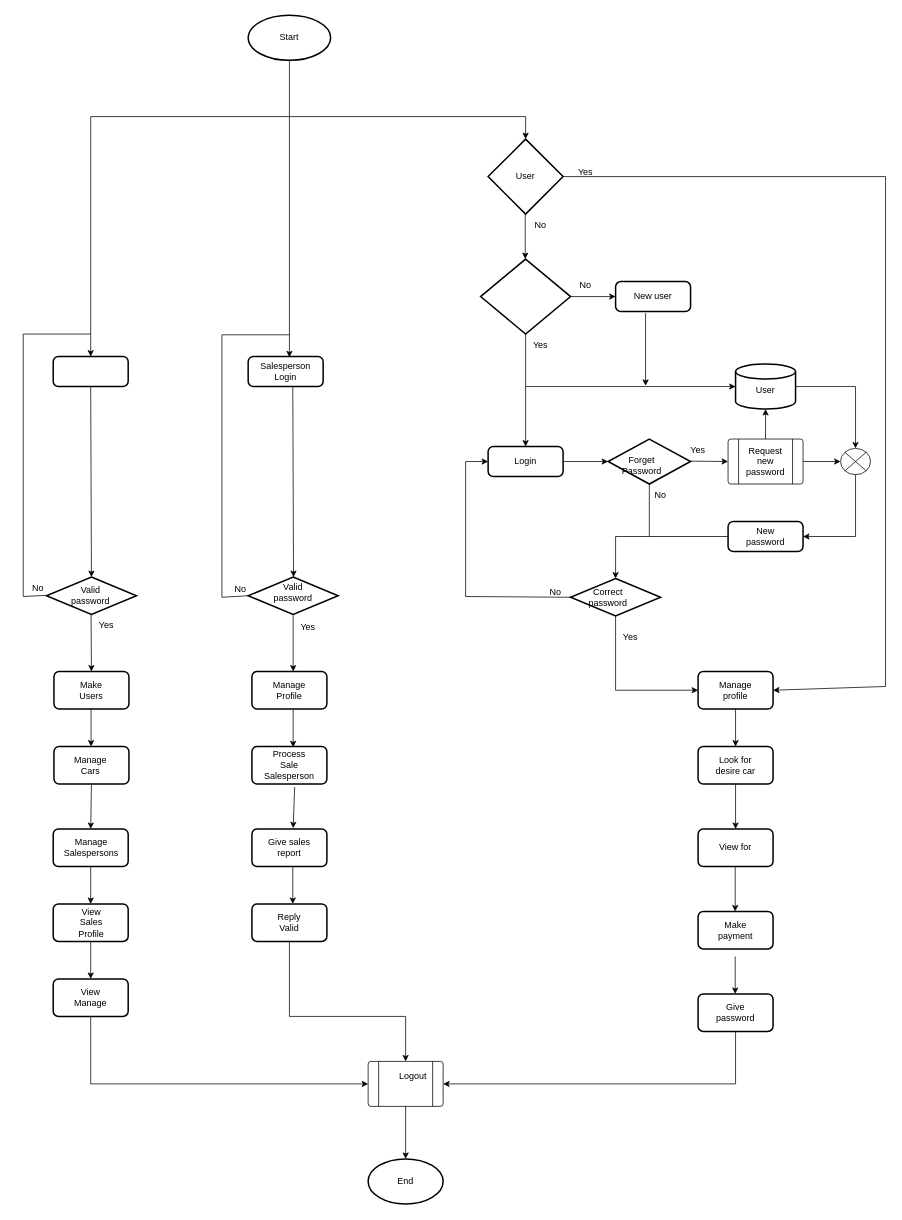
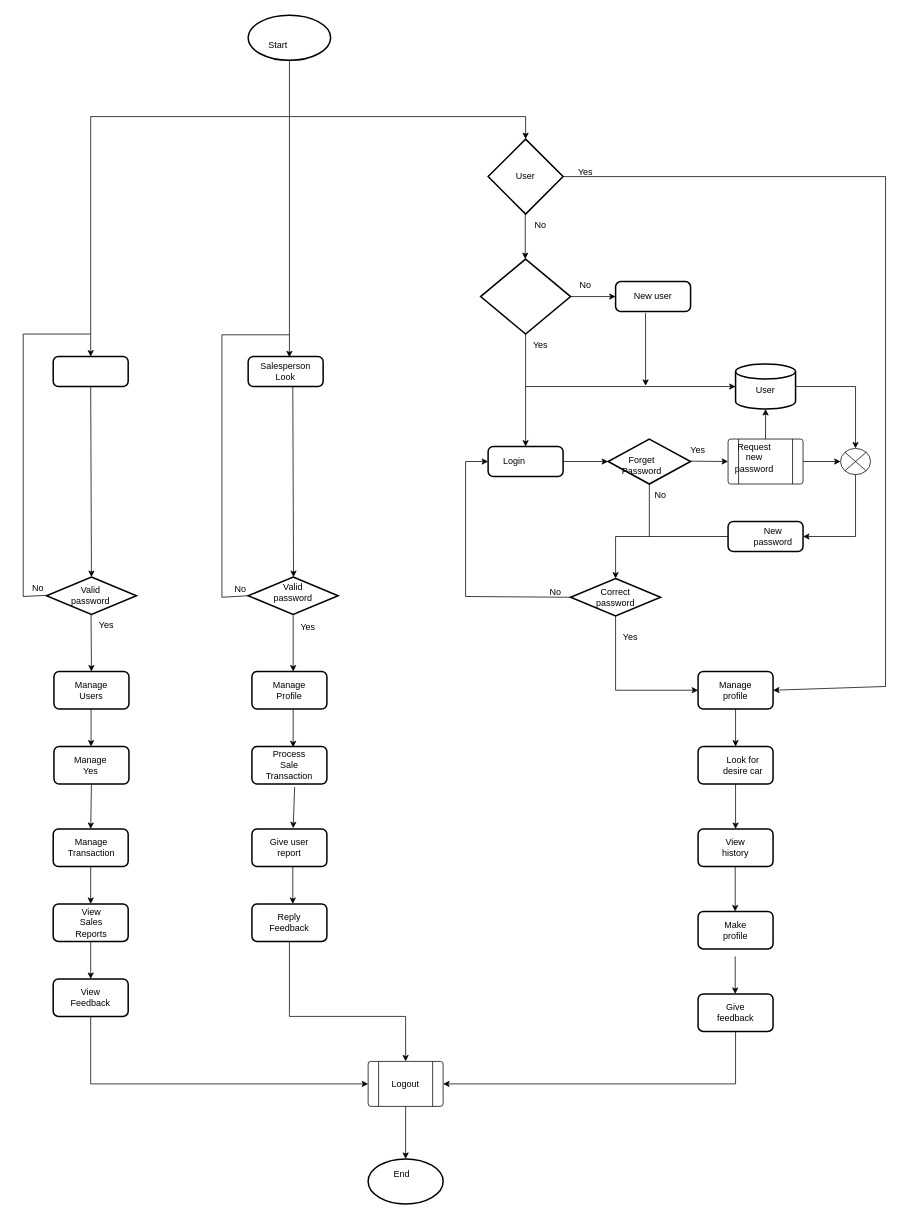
(289, 38) -> (278, 45)
(285, 372) -> (285, 372)
(525, 462) -> (514, 462)
(765, 462) -> (754, 458)
(765, 537) -> (773, 537)
(608, 597) -> (615, 597)
(91, 690) -> (91, 690)
(90, 765) -> (90, 765)
(289, 765) -> (289, 765)
(735, 765) -> (743, 765)
(91, 848) -> (91, 848)
(289, 848) -> (289, 848)
(735, 848) -> (735, 848)
(91, 923) -> (91, 923)
(289, 923) -> (289, 923)
(735, 930) -> (735, 930)
(90, 998) -> (90, 998)
(735, 1013) -> (735, 1013)
(413, 1077) -> (405, 1084)
(405, 1182) -> (402, 1174)
